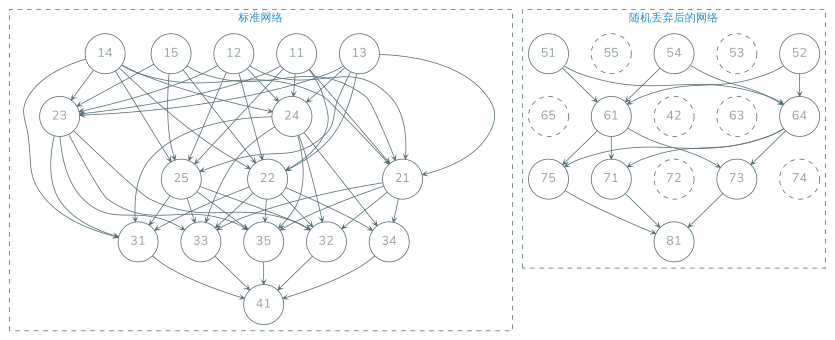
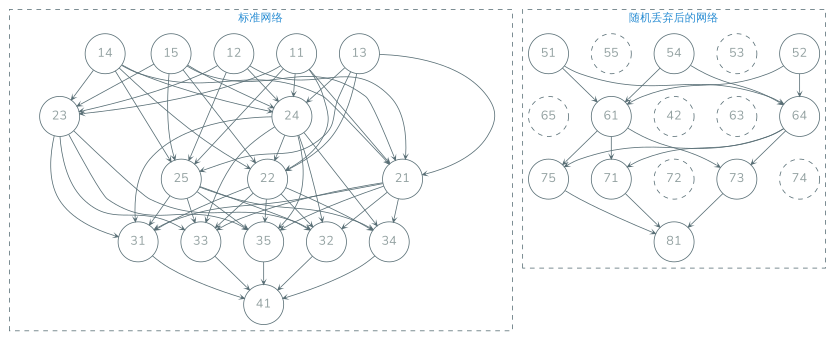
none -> (235, 90)
(203, 104) -> none
(250, 112) -> (280, 146)
(30, 154) -> (229, 207)
none -> (302, 209)
